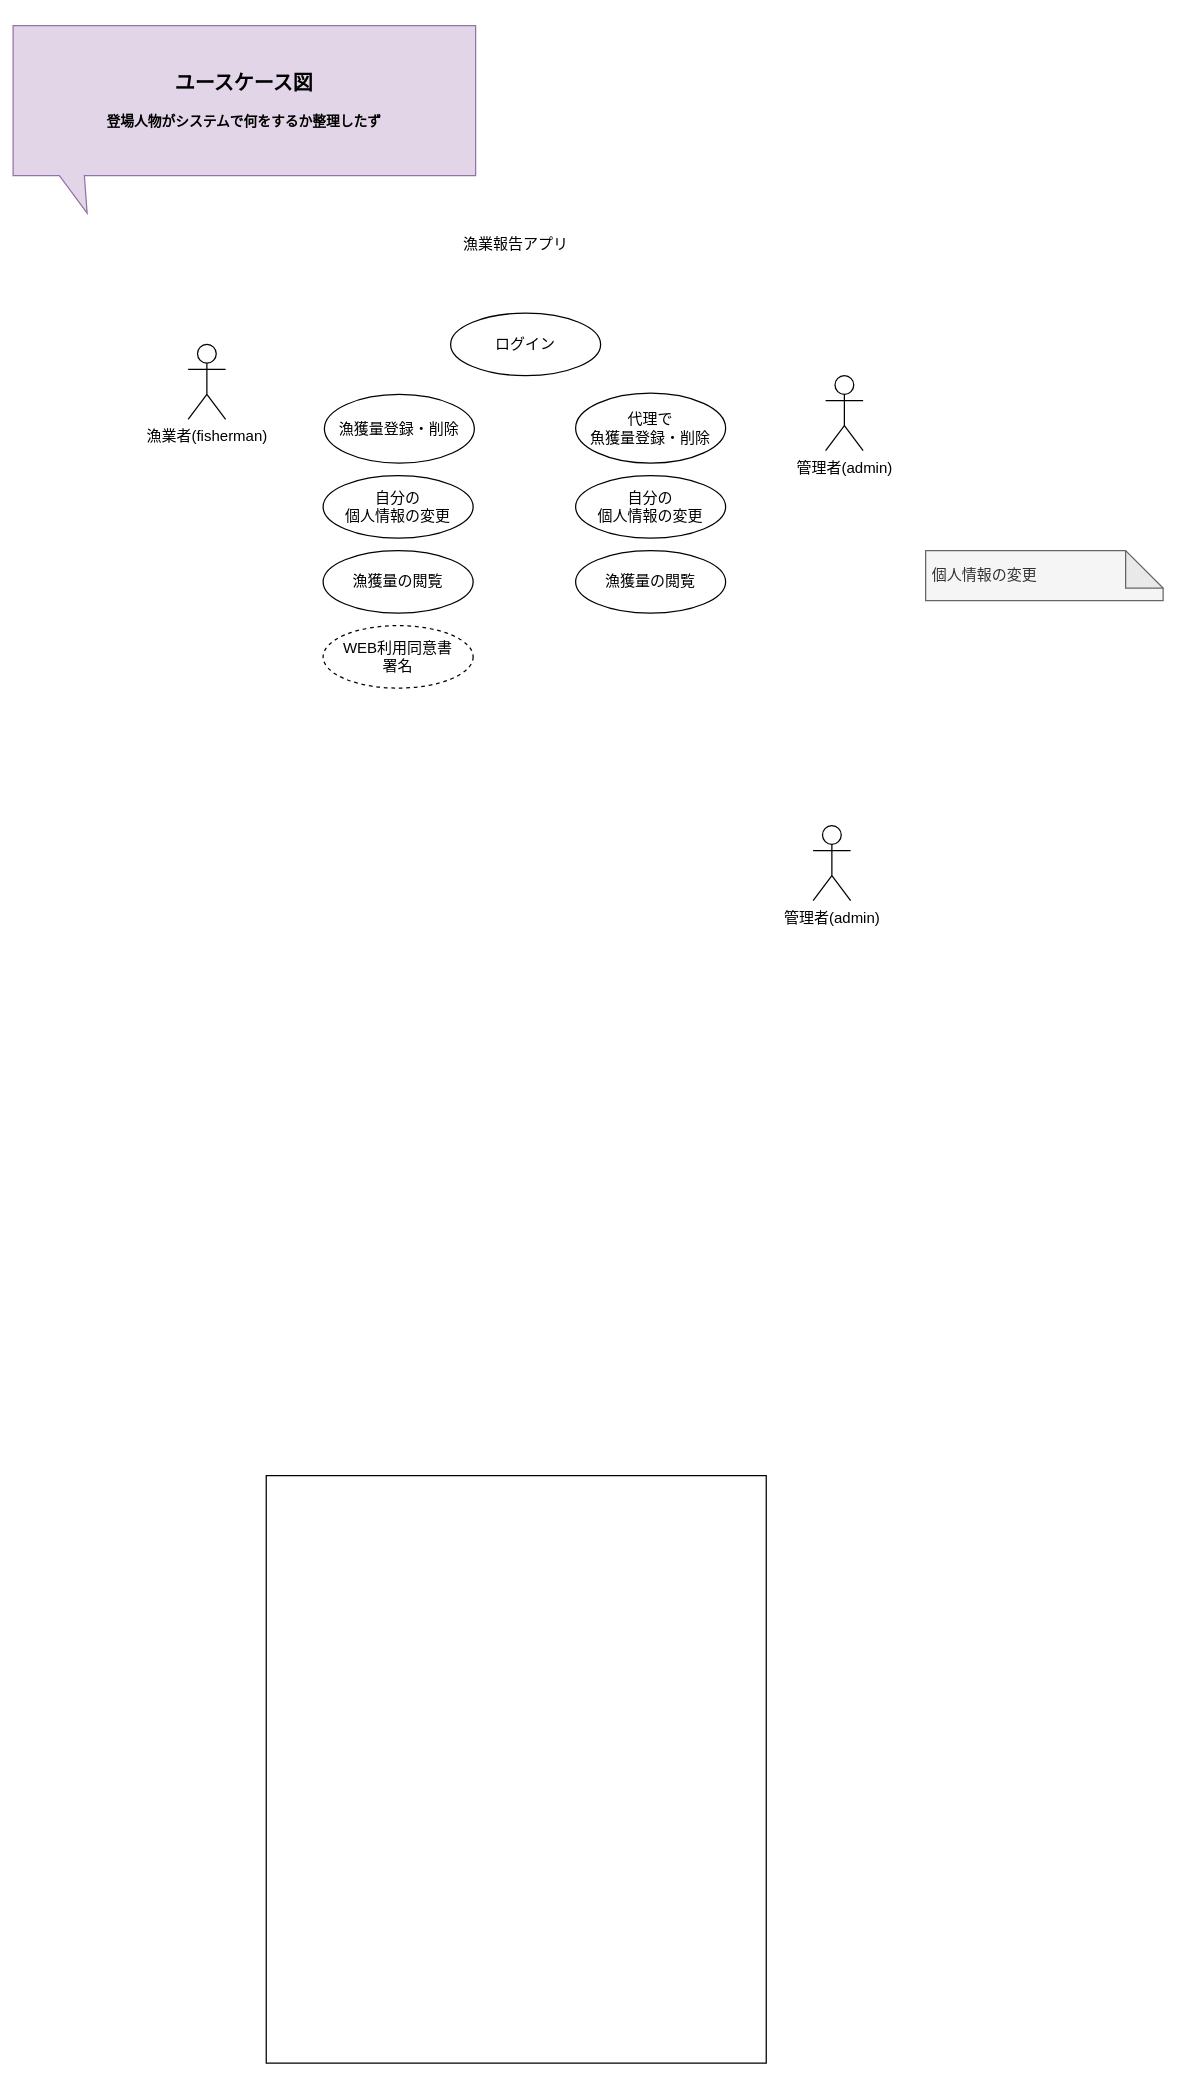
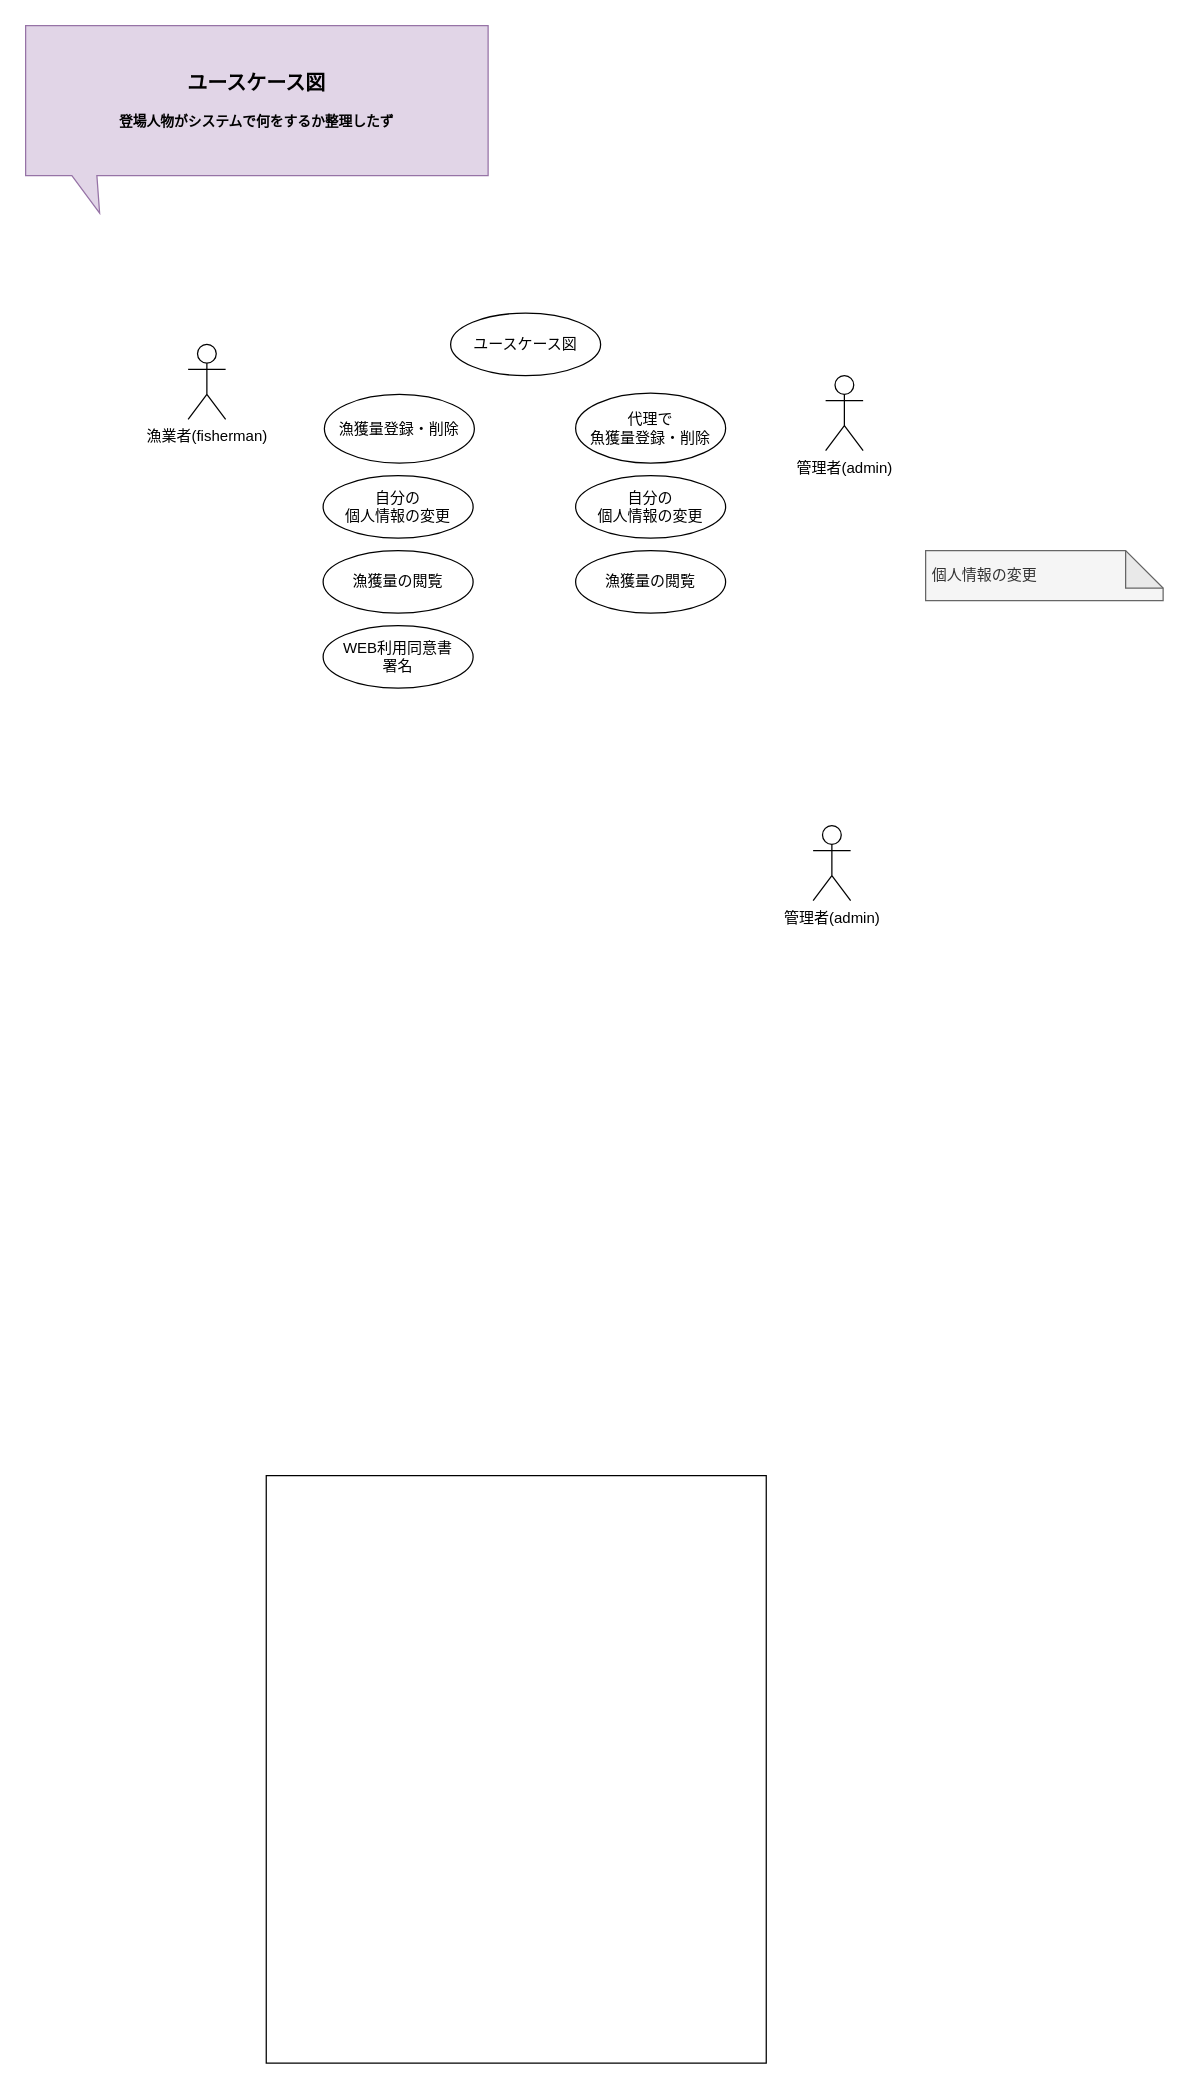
(244, 119) -> (257, 119)
(516, 244) -> none
(526, 344) -> (526, 344)
(398, 657) -> (398, 657)
